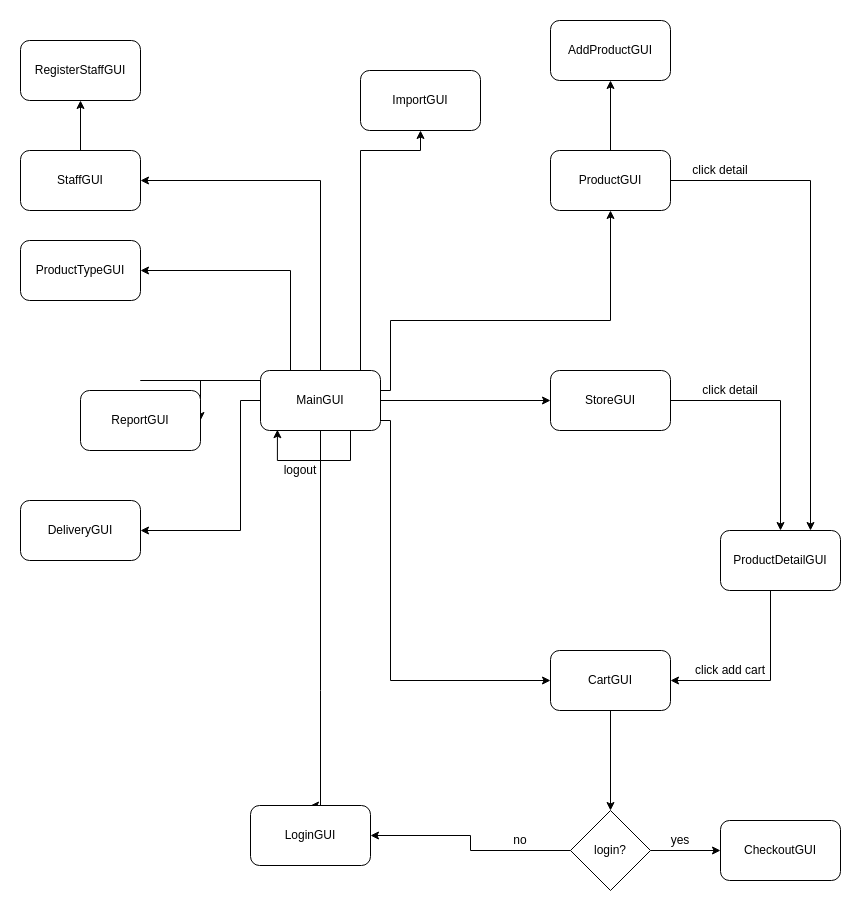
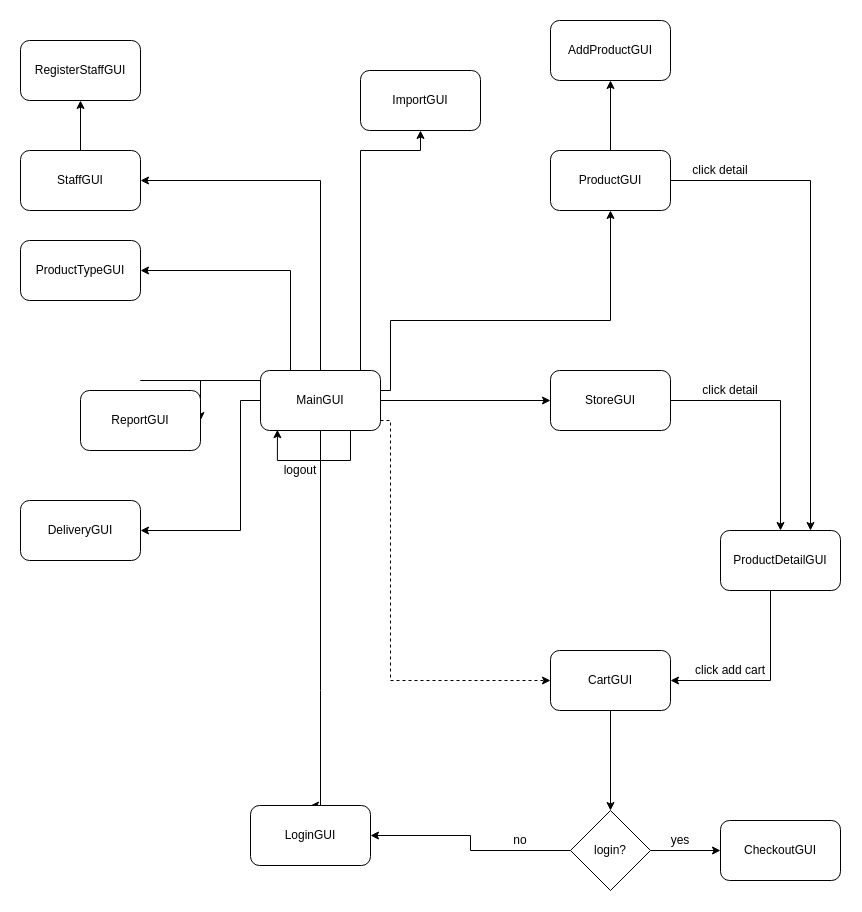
(391, 622) -> (391, 622)
